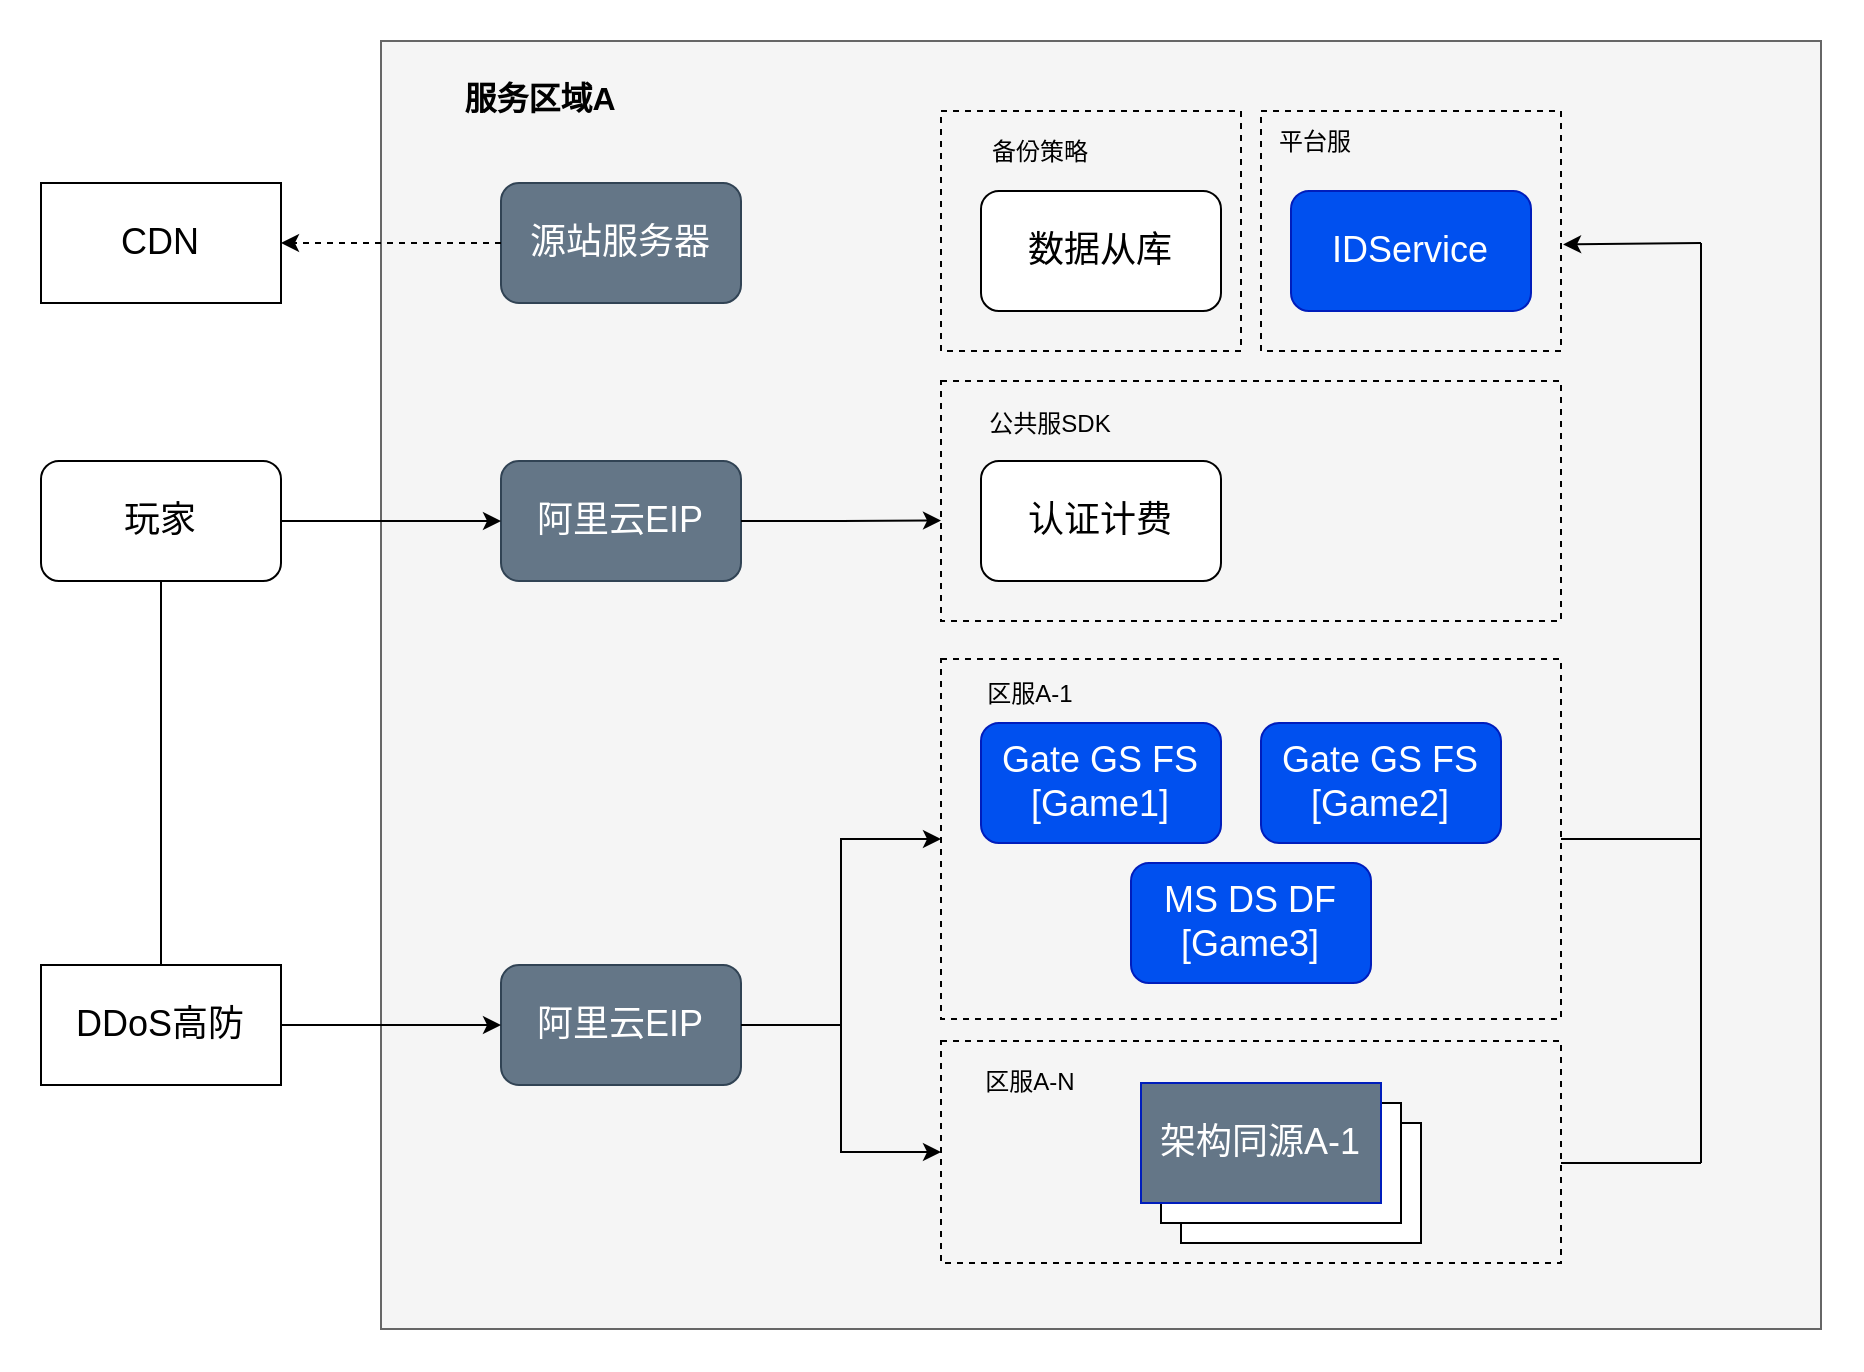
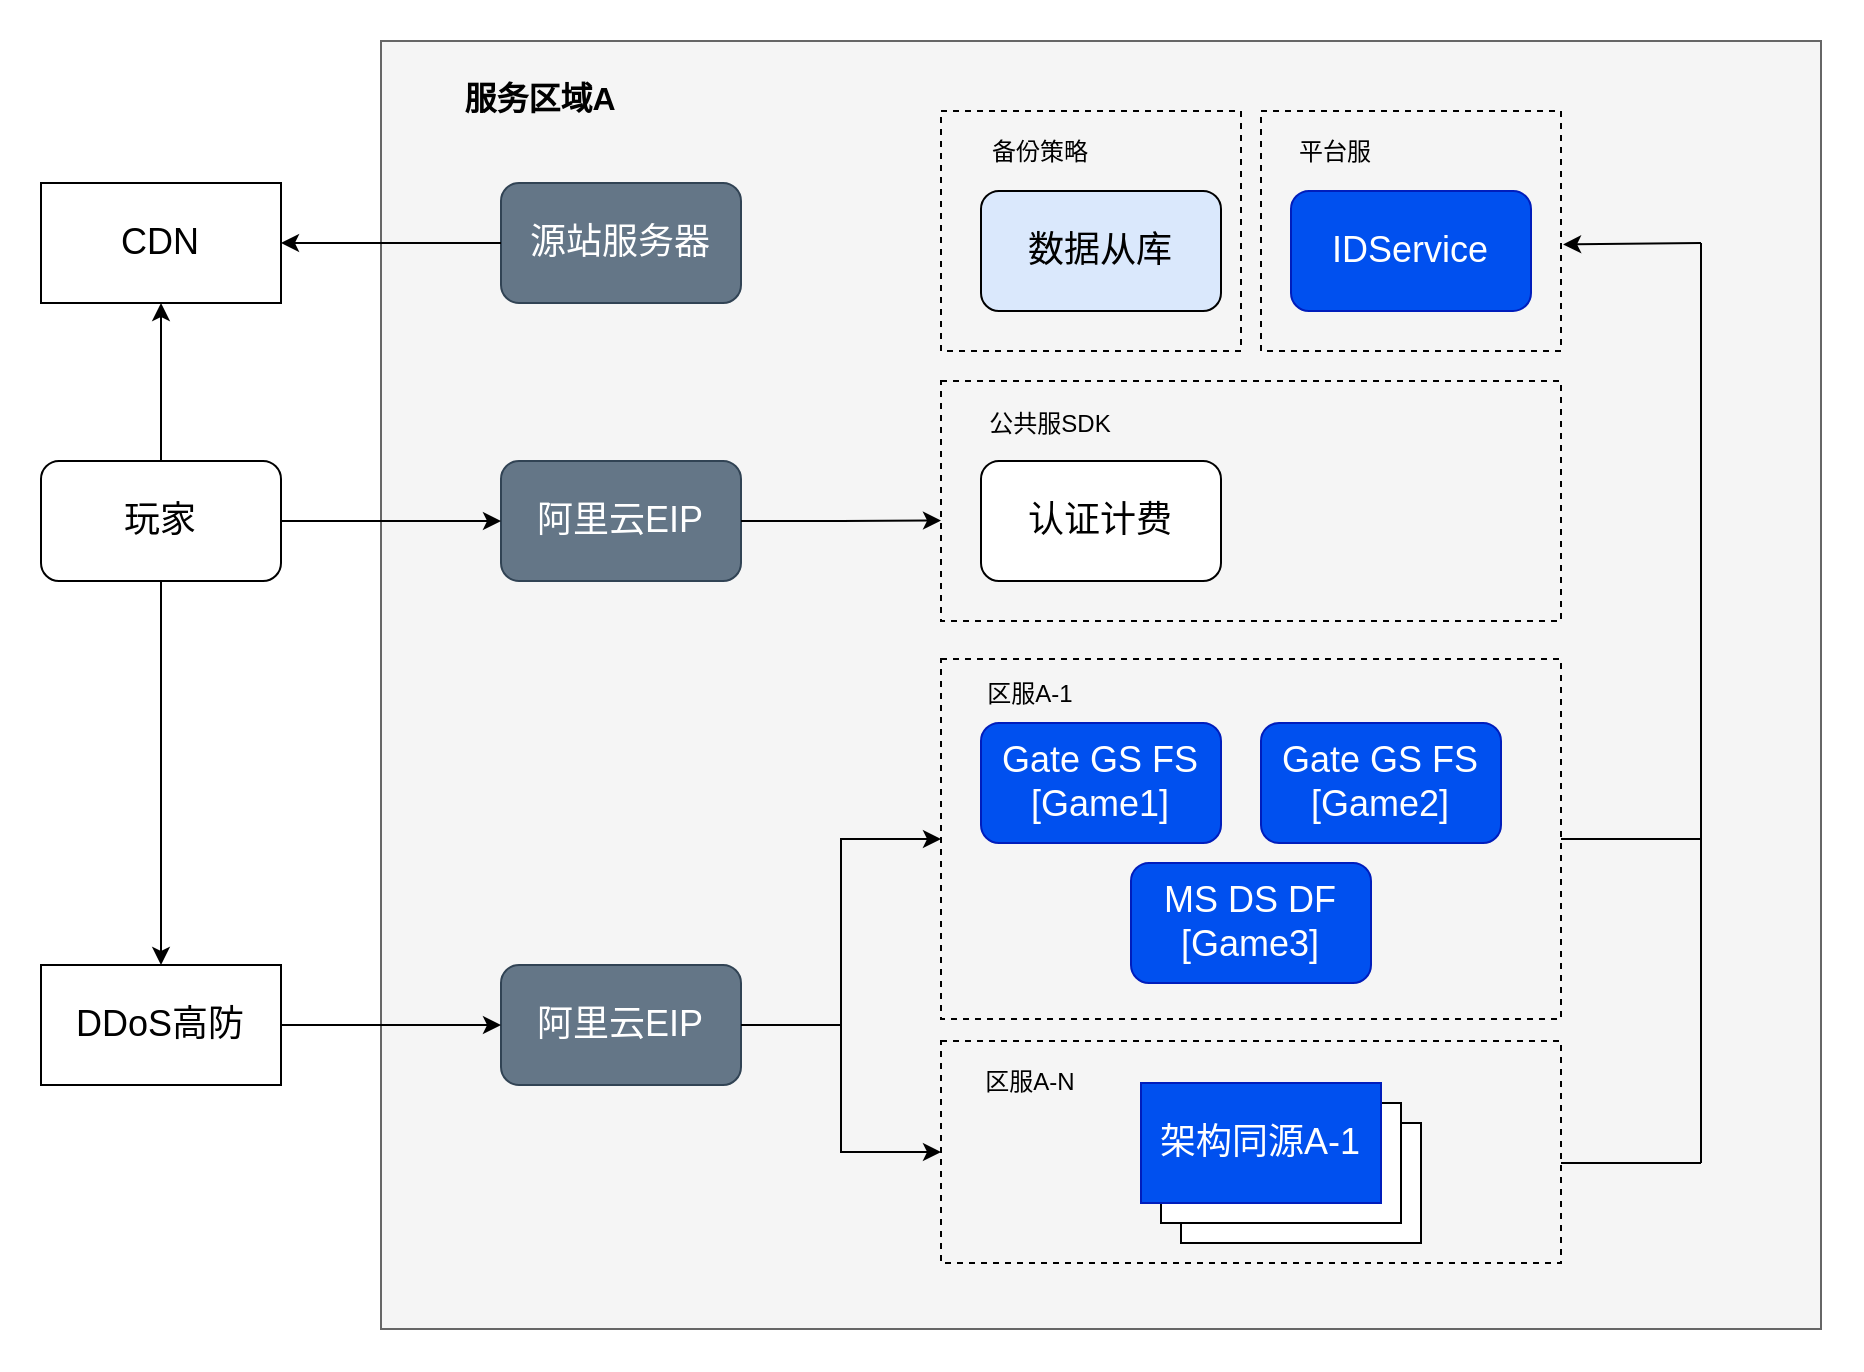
(1316, 143) -> (1336, 153)
(396, 243) -> (396, 243)
(1101, 251) -> (1101, 251)
none -> (161, 389)
(161, 955) -> (161, 950)
(1261, 1143) -> (1261, 1143)
